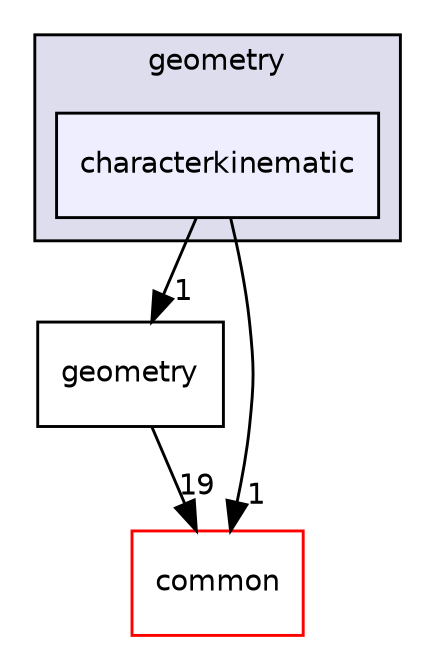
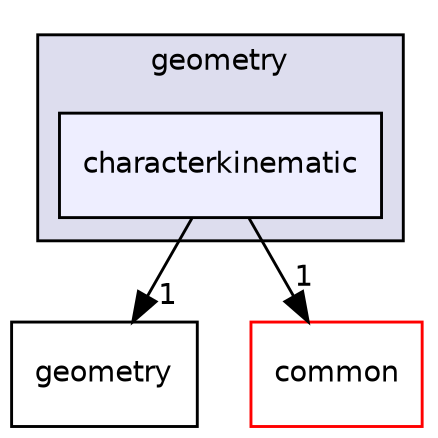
(168, 465) -> none
